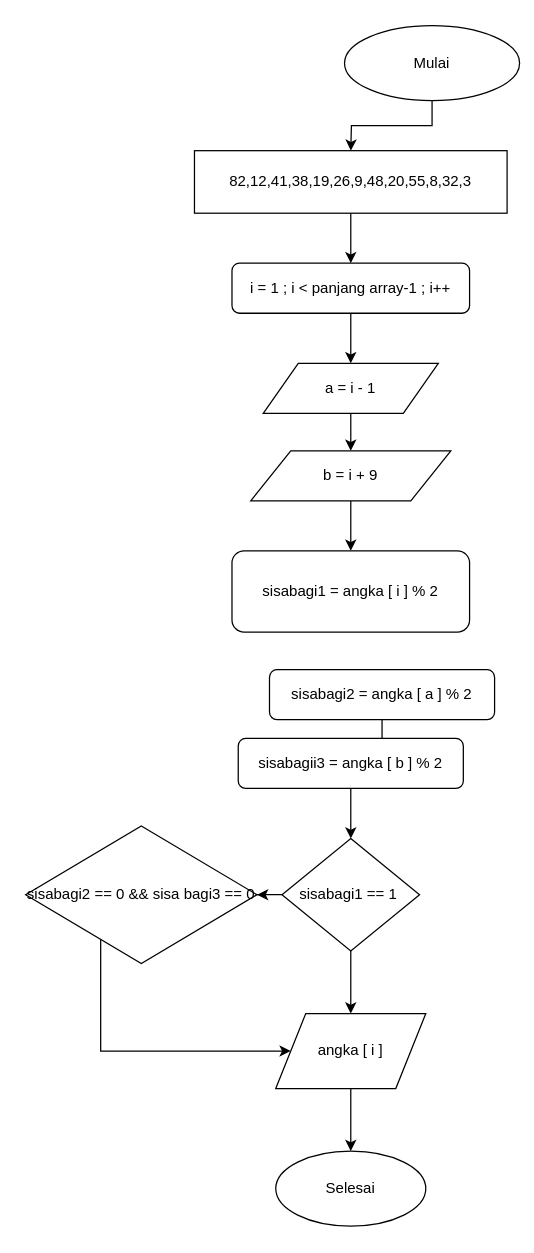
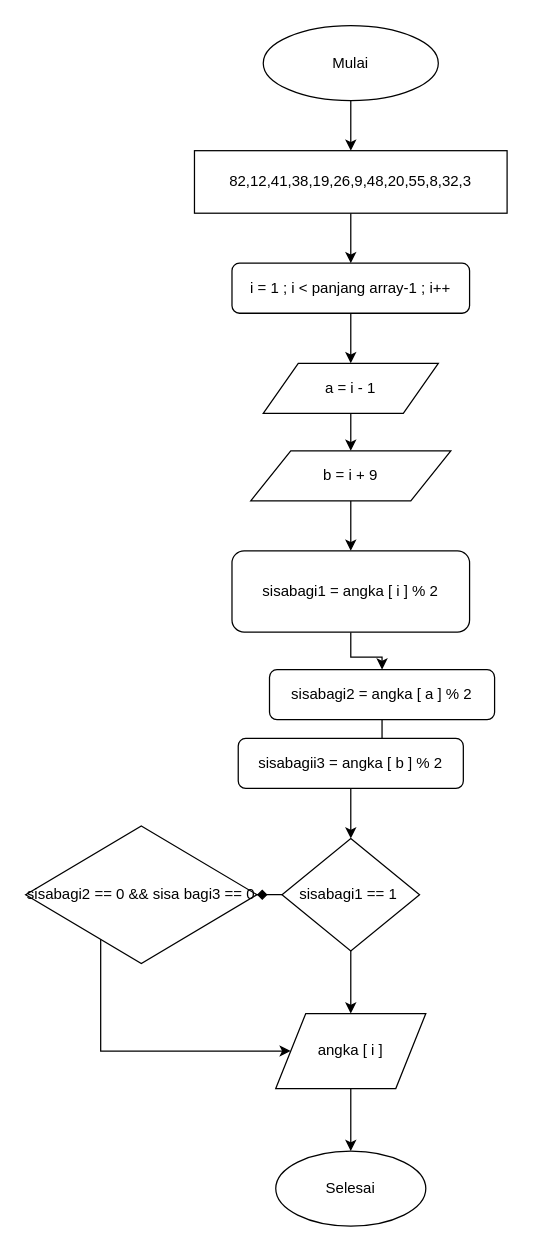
(432, 63) -> (351, 63)
none -> (356, 657)
(267, 894) -> (268, 894)
